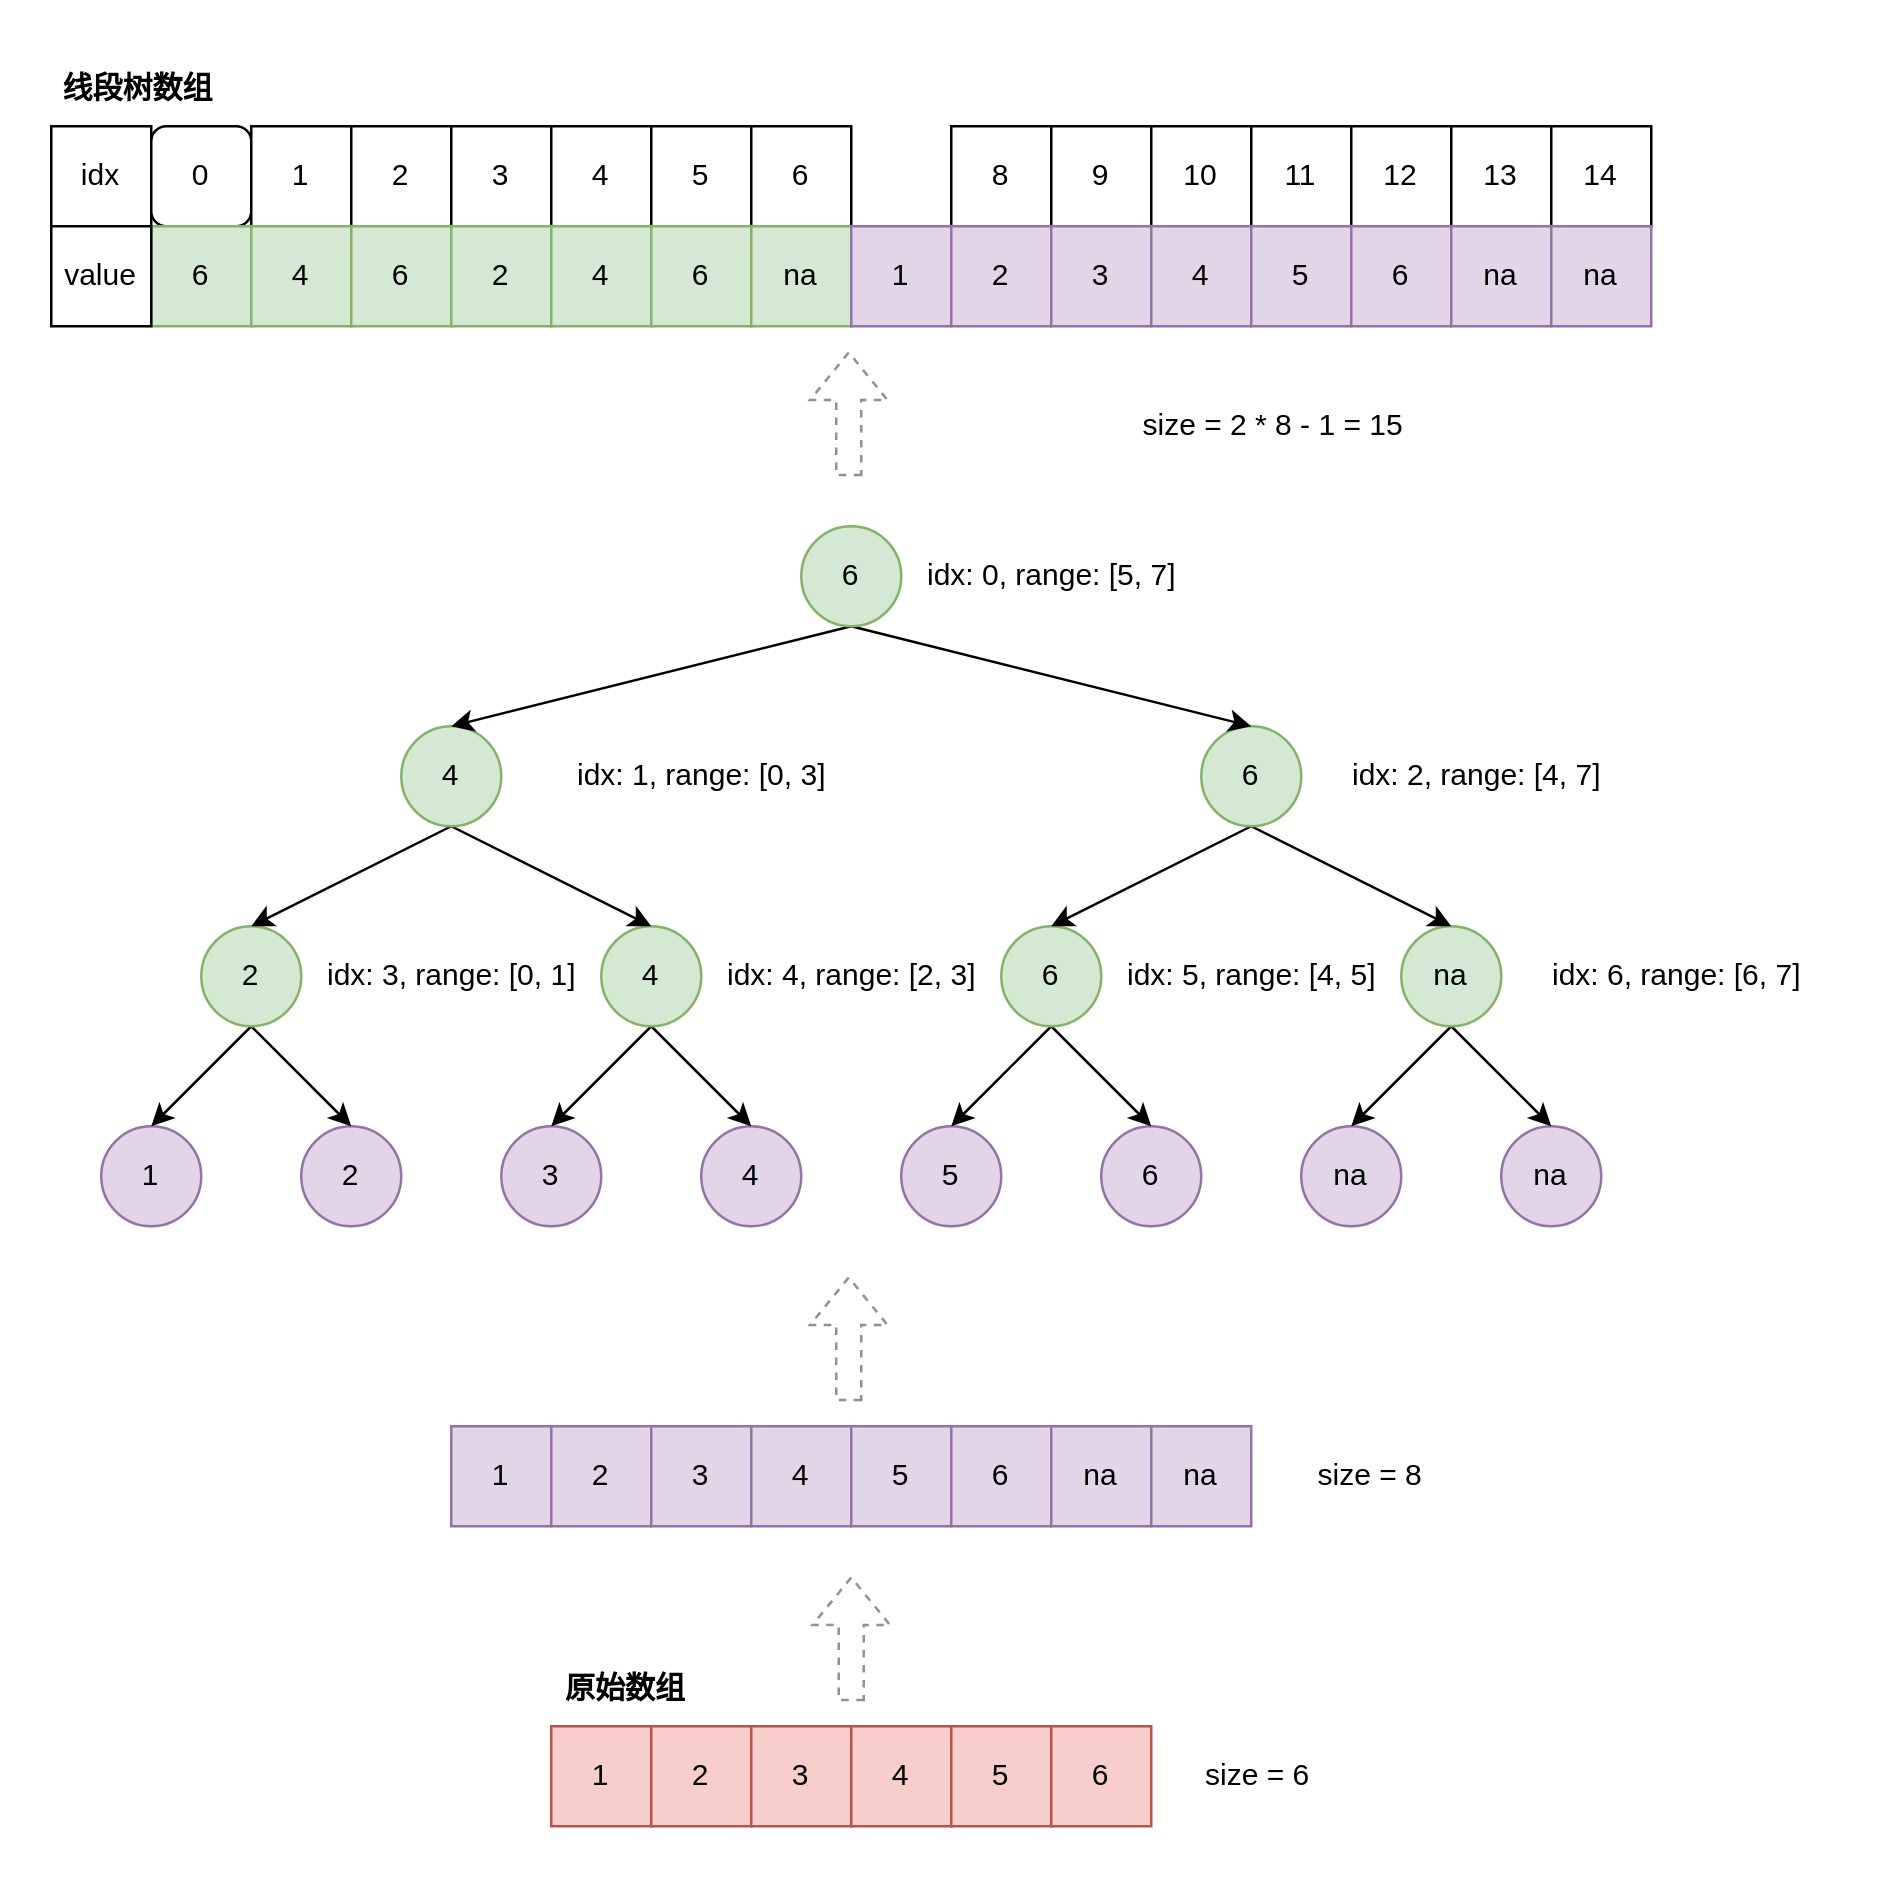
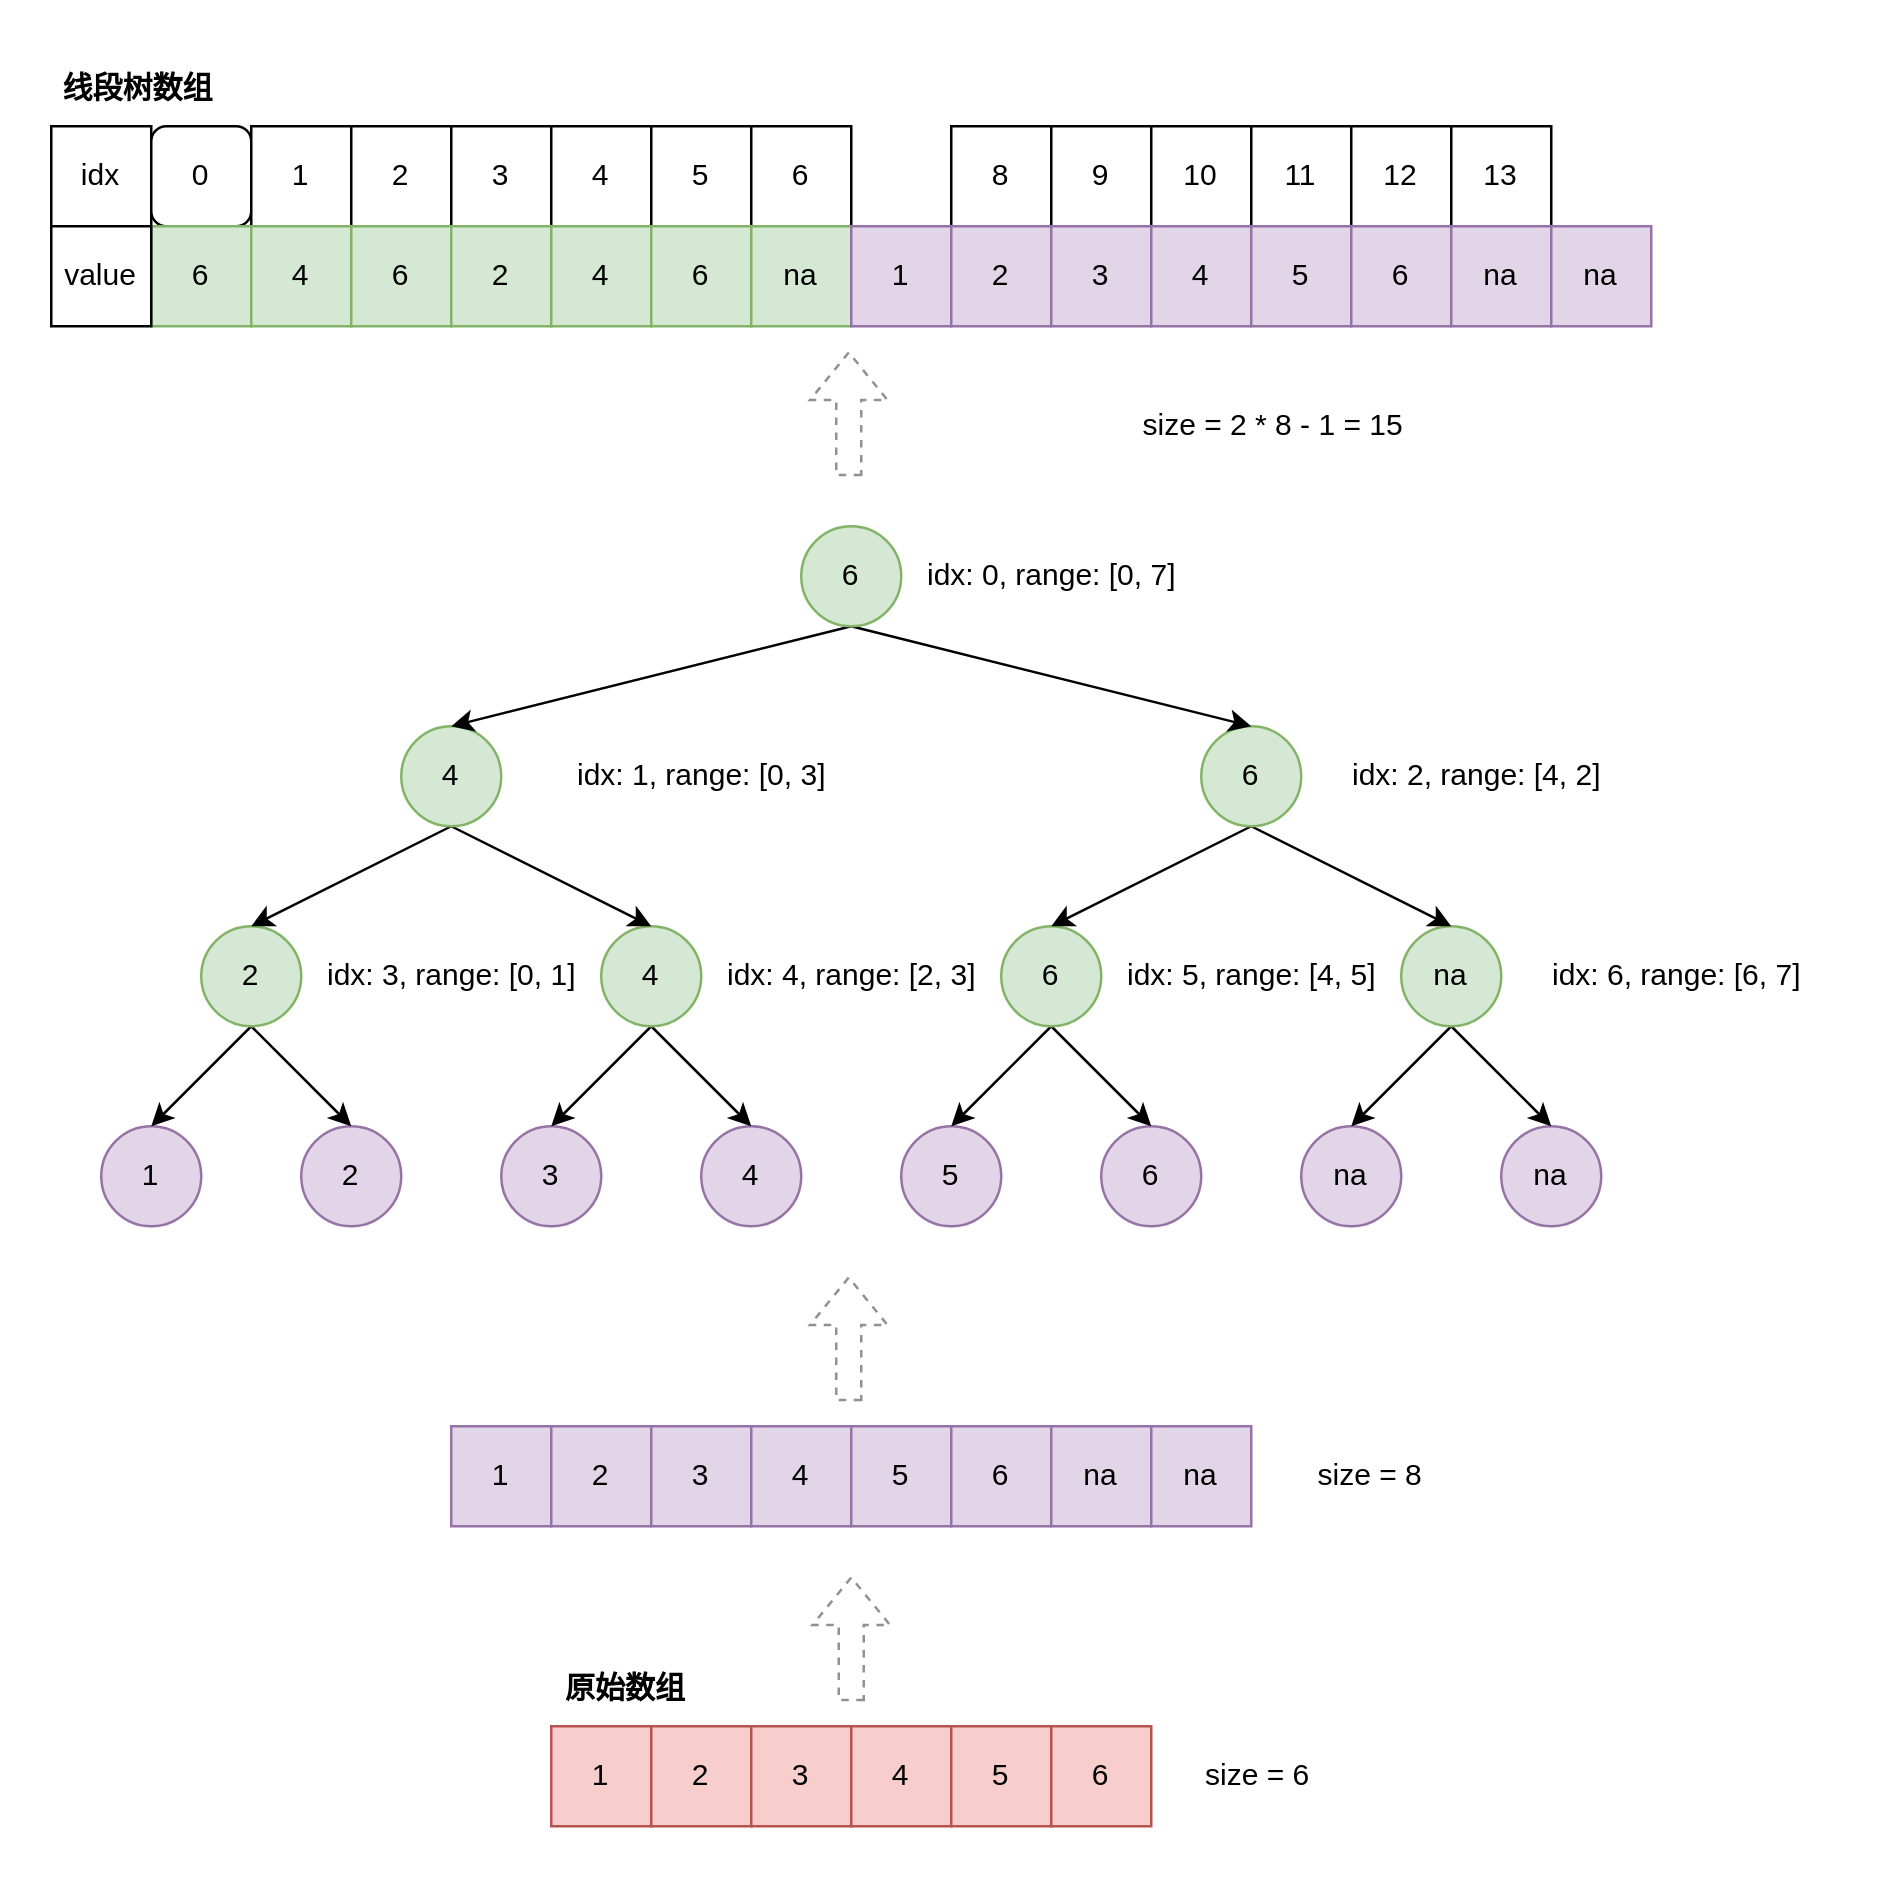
(1601, 176) -> none
(1053, 576) -> (1053, 576)
(1478, 776) -> (1478, 776)
